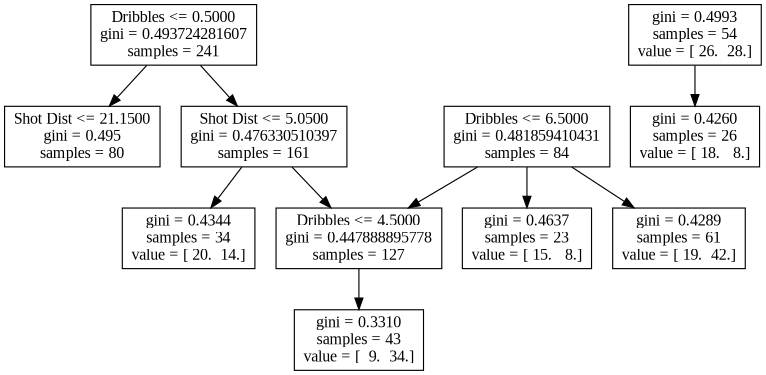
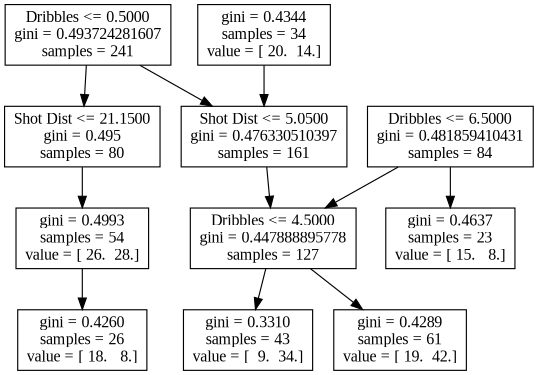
none -> (82, 182)
(230, 183) -> (264, 80)
(598, 184) -> (332, 286)
